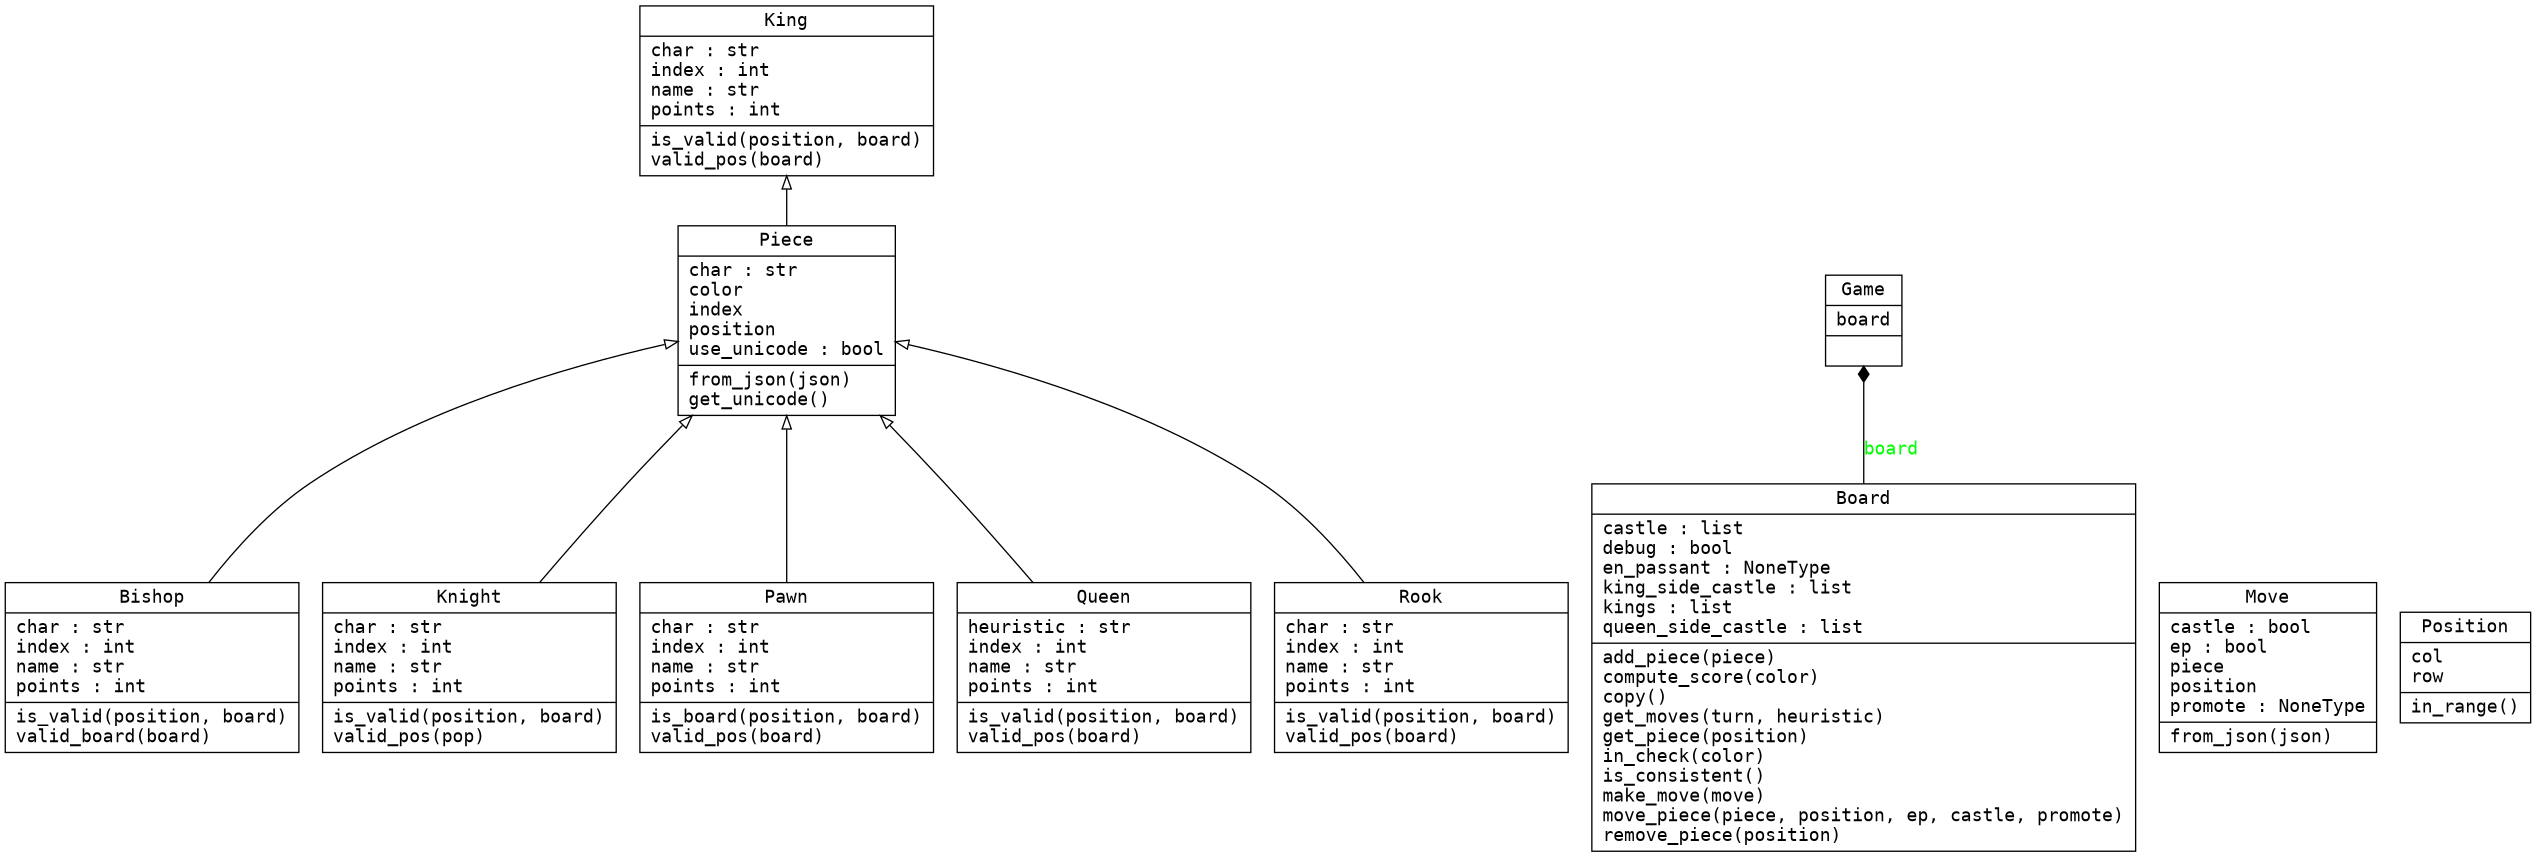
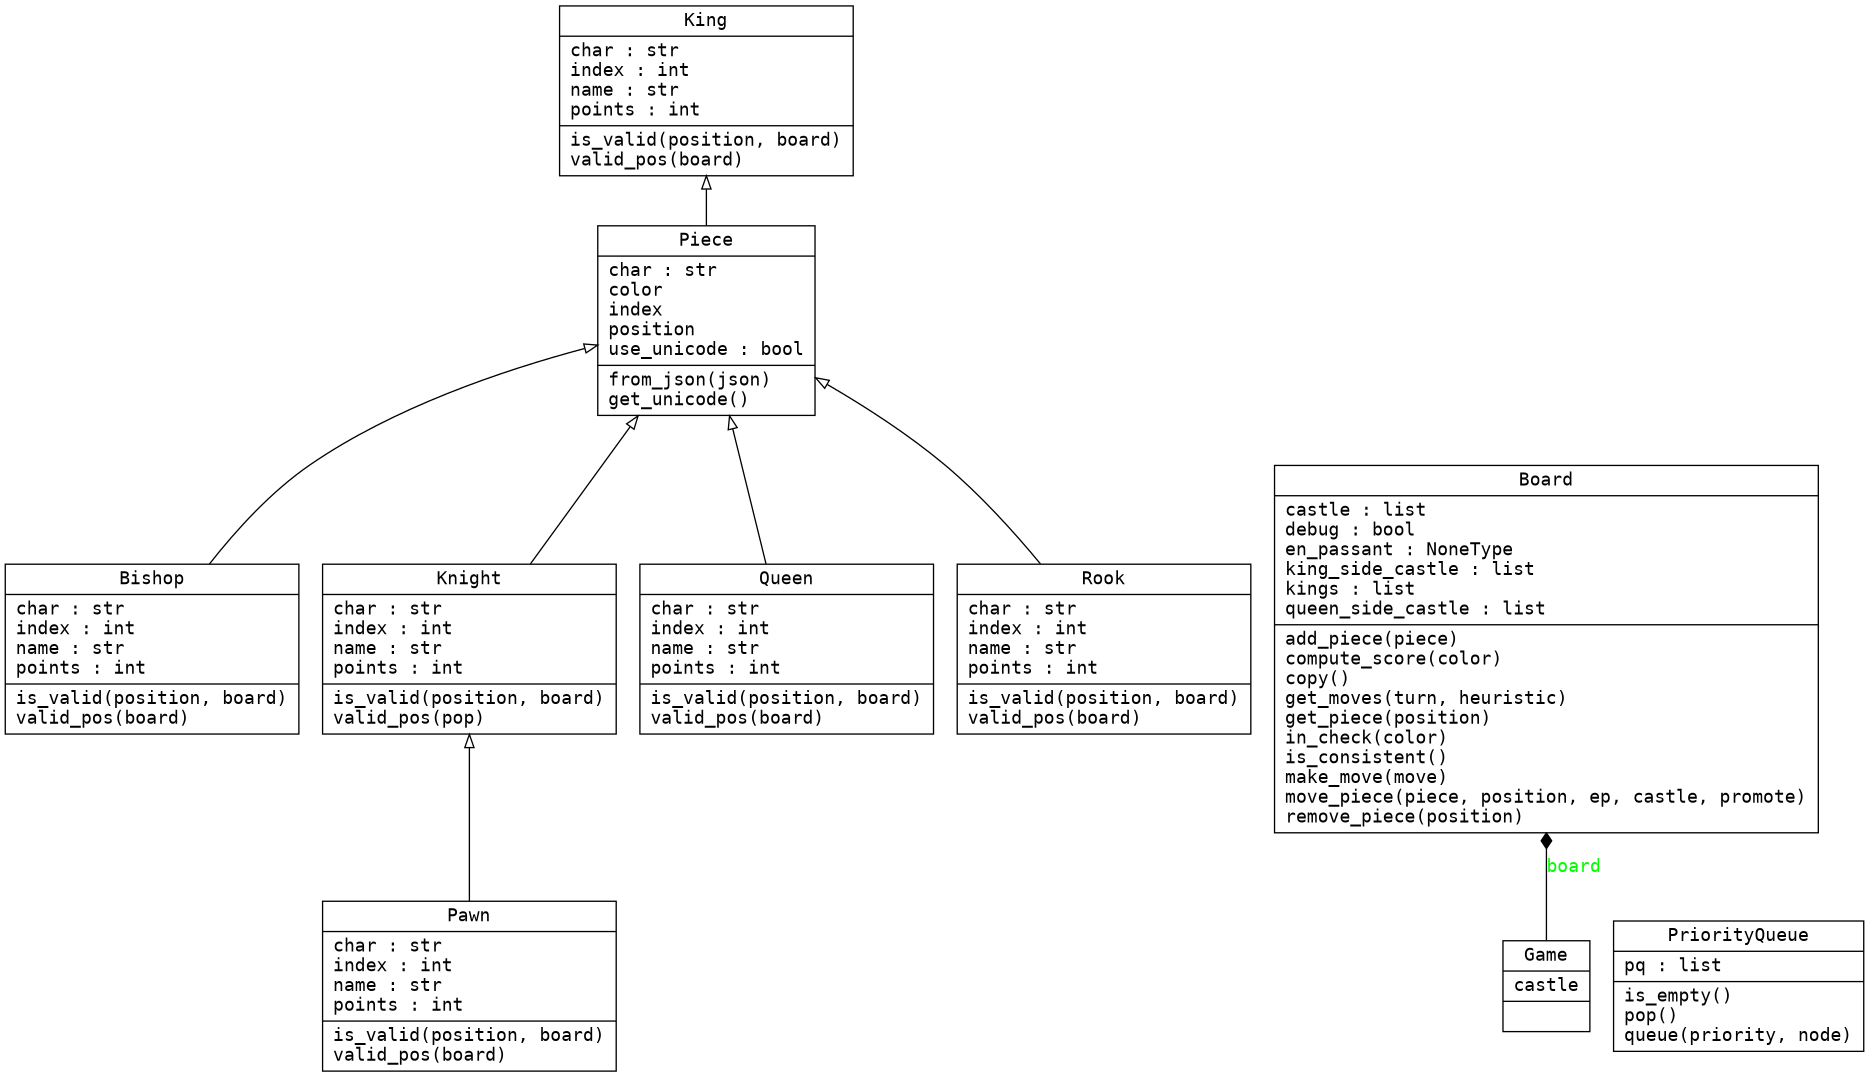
(1864, 320) -> (1546, 986)
(1864, 433) -> (1546, 895)
(787, 506) -> (469, 824)
(1049, 627) -> (705, 609)
(2268, 668) -> none
(2465, 668) -> none
(787, 717) -> (469, 1036)
(114, 737) -> (103, 718)
none -> (1739, 986)
